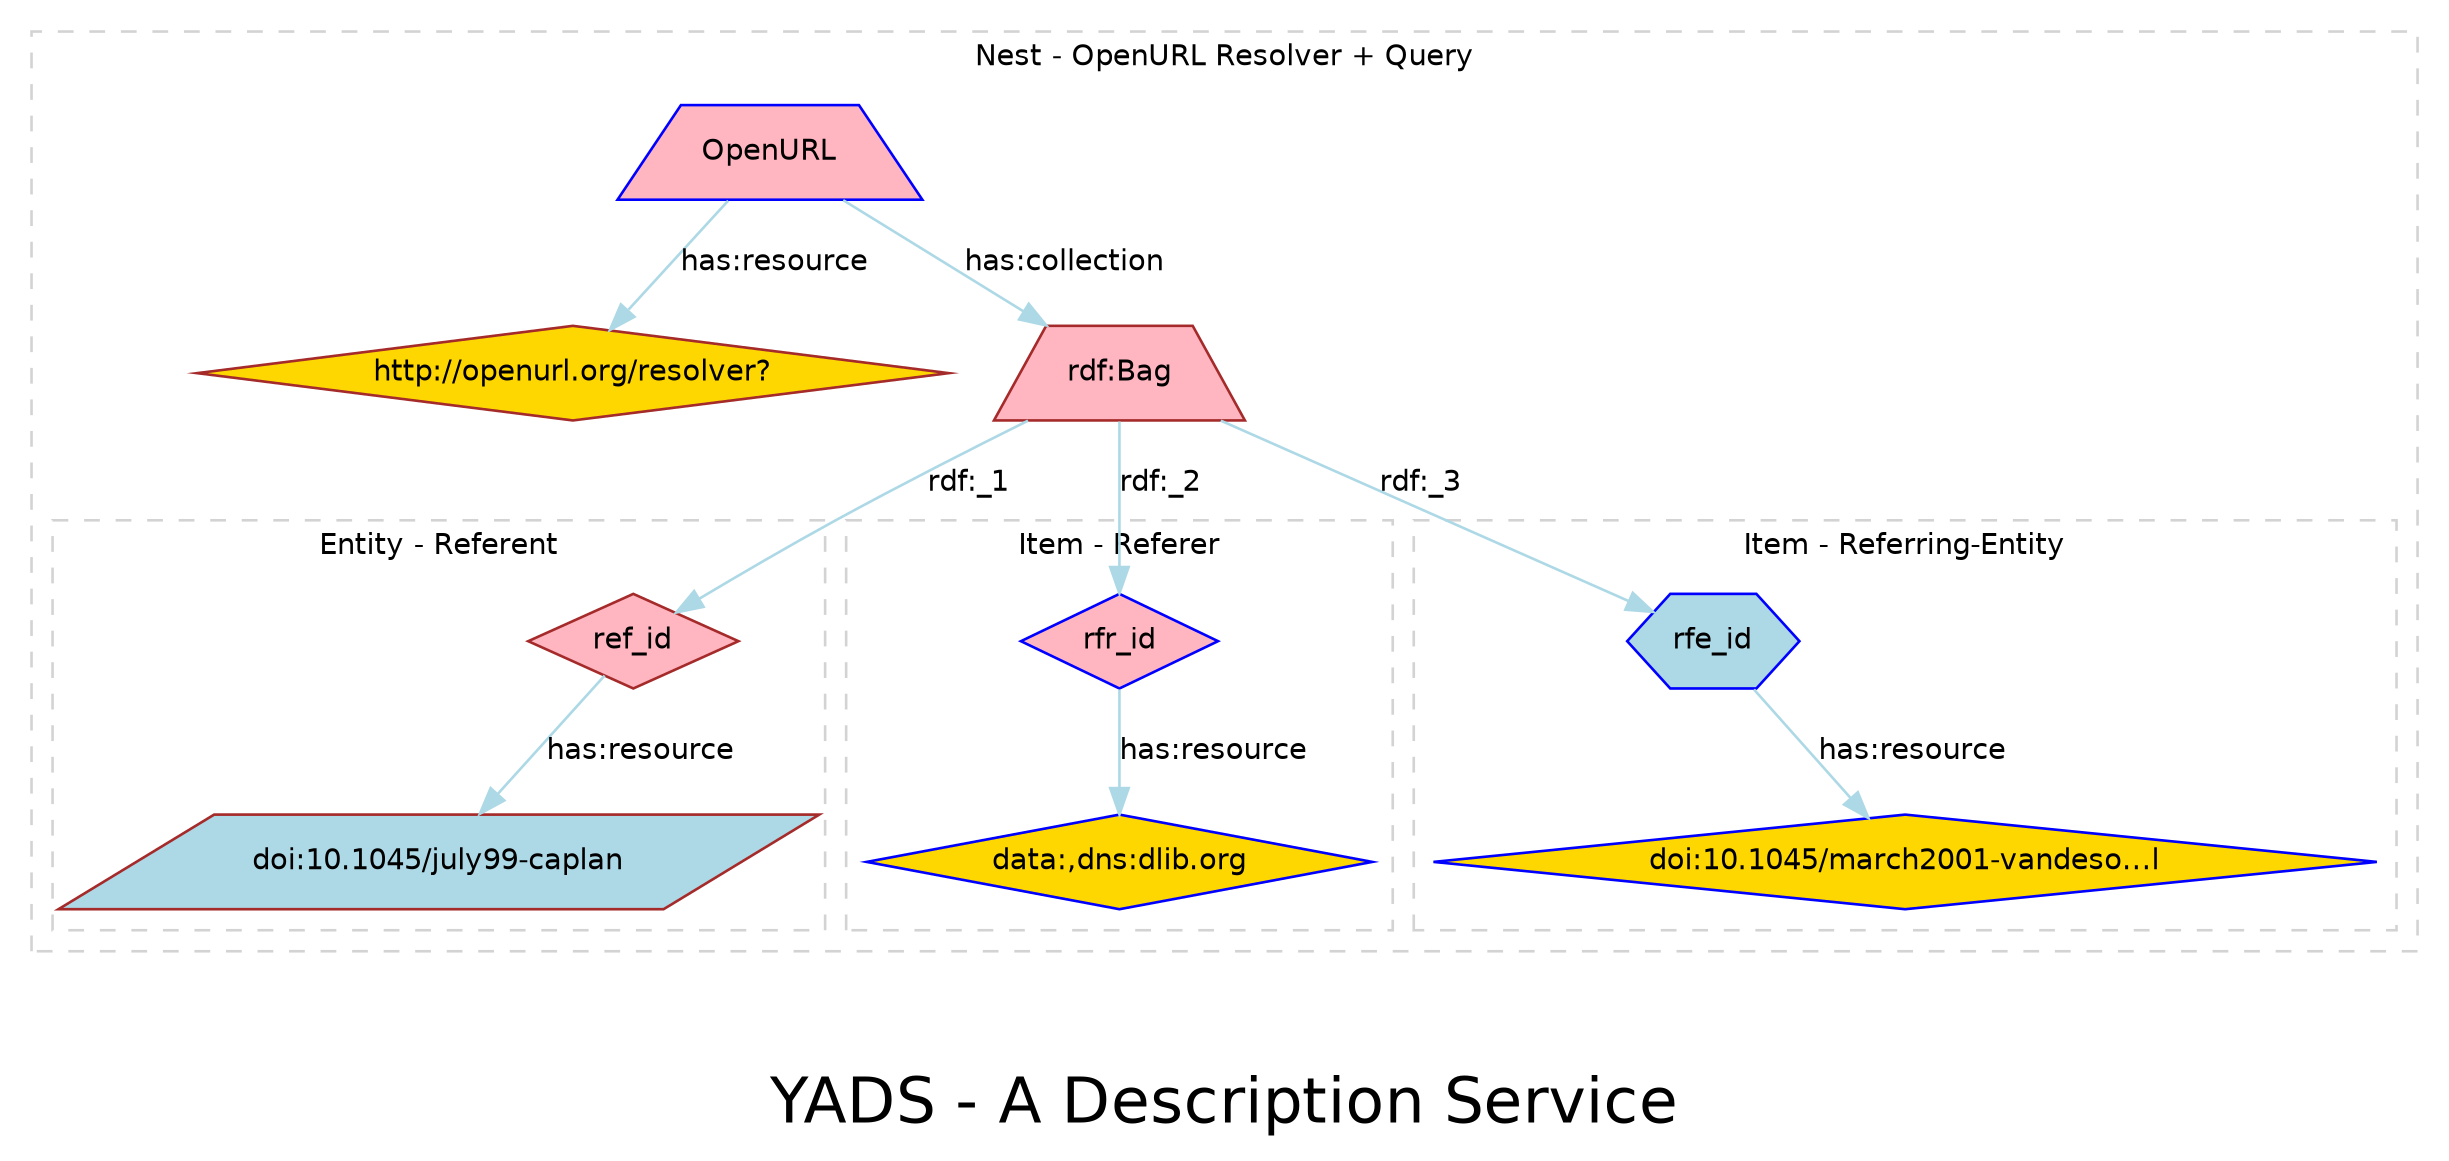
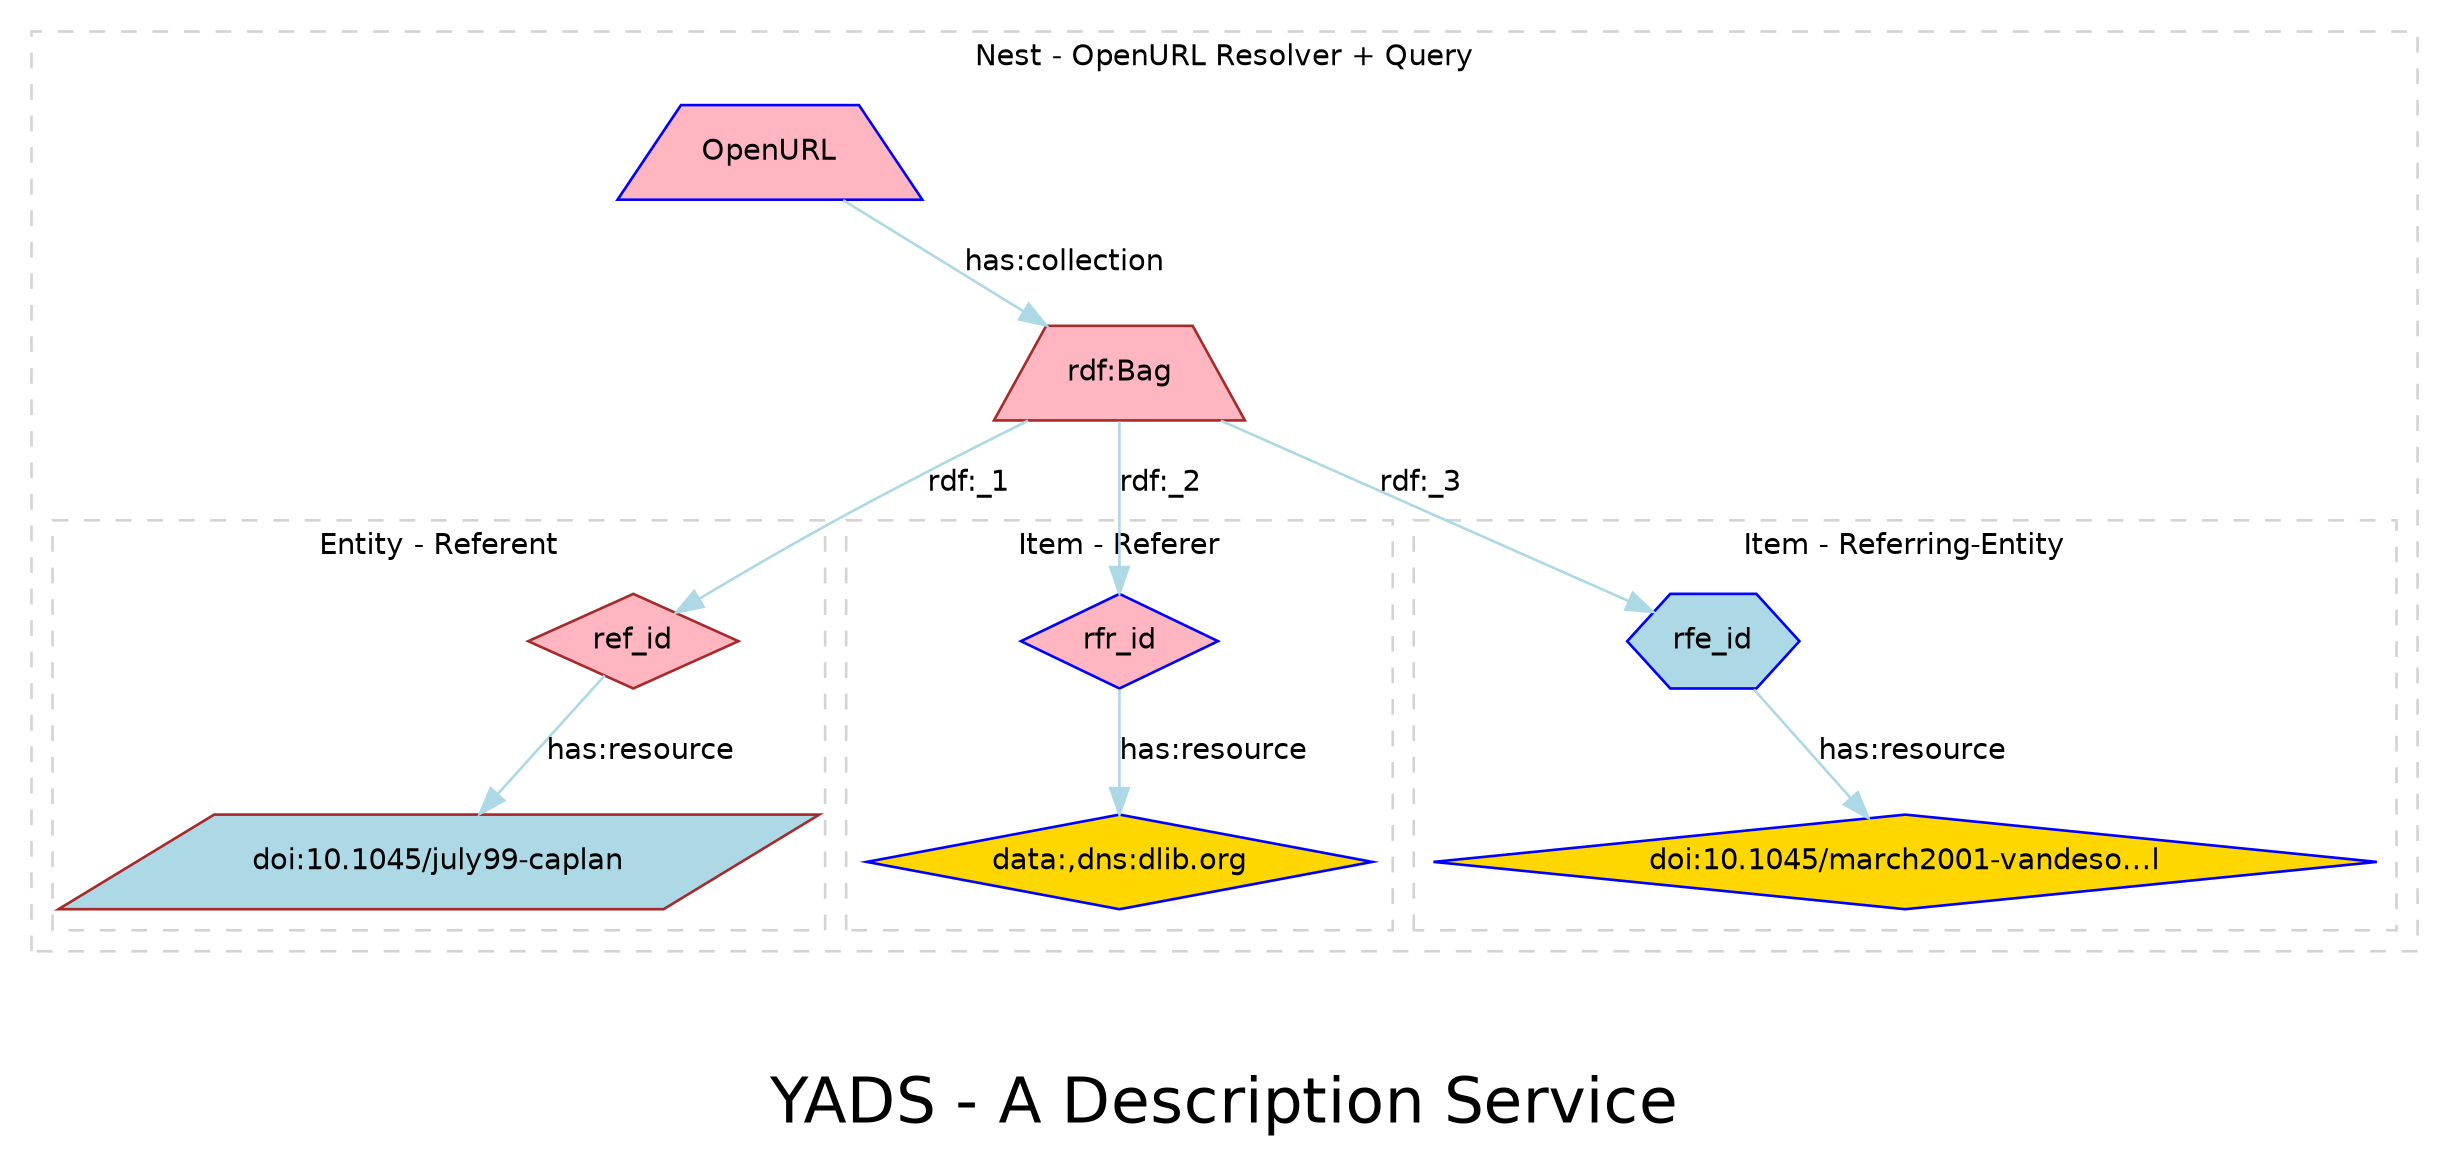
(573, 373) -> none
